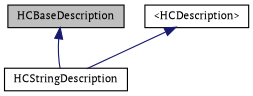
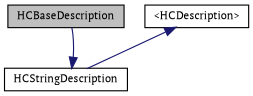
(58, 54) -> (73, 42)
